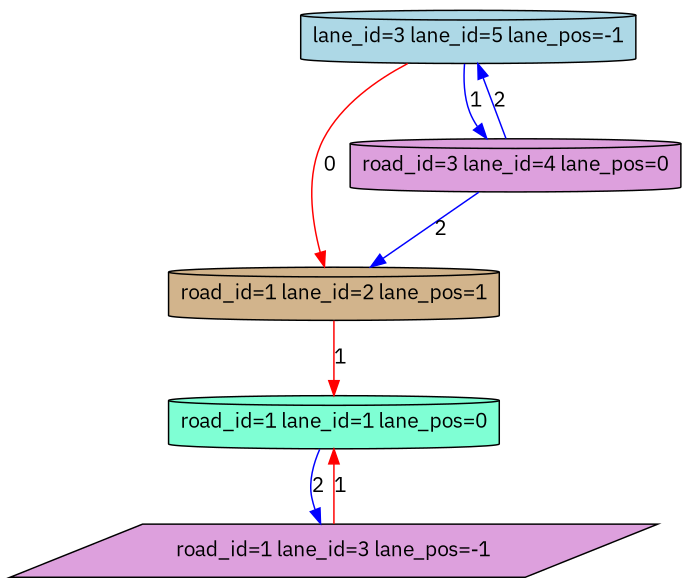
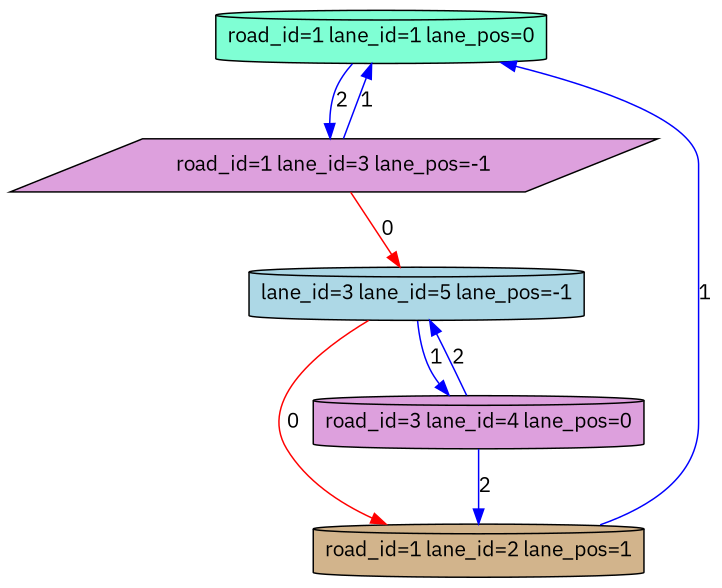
none -> (371, 223)
(334, 351) -> (699, 261)
(334, 494) -> (355, 108)
